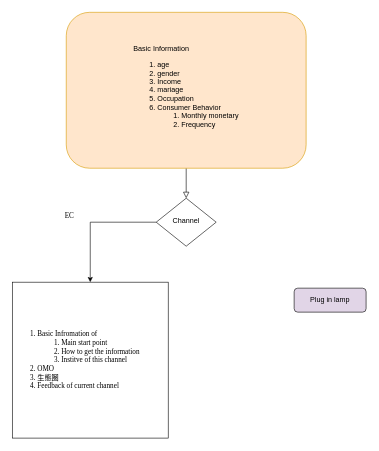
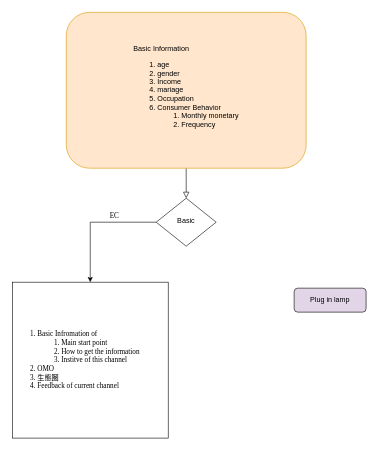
(69, 216) -> (114, 216)
(186, 221) -> (186, 221)
